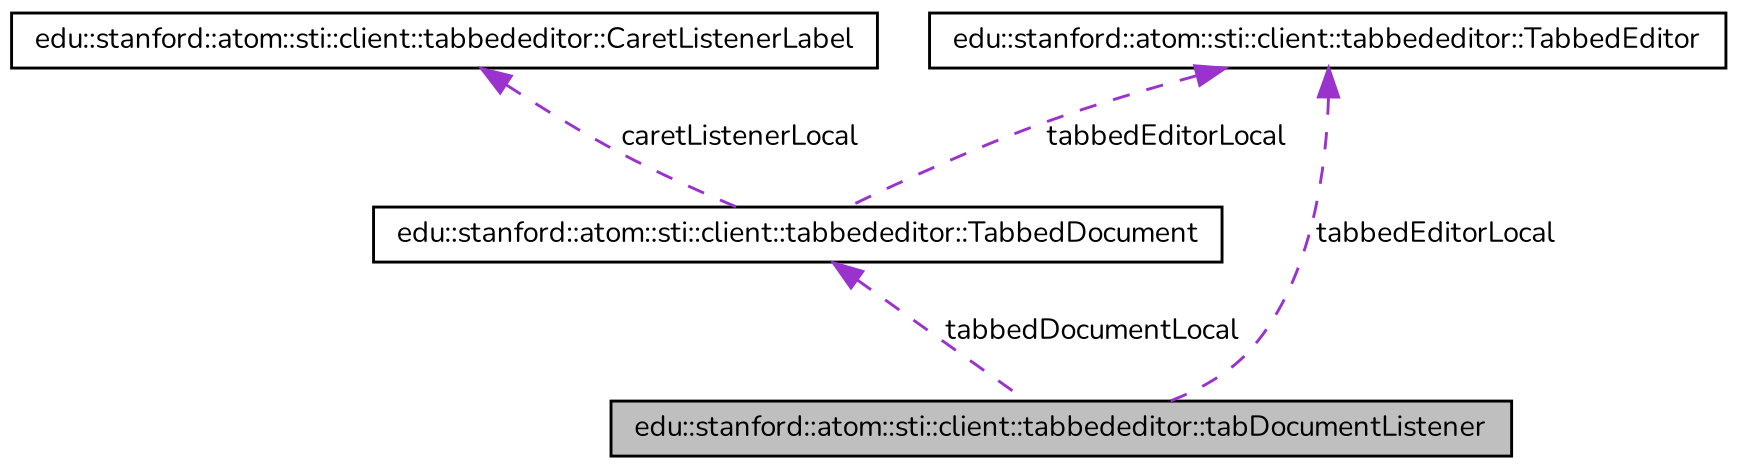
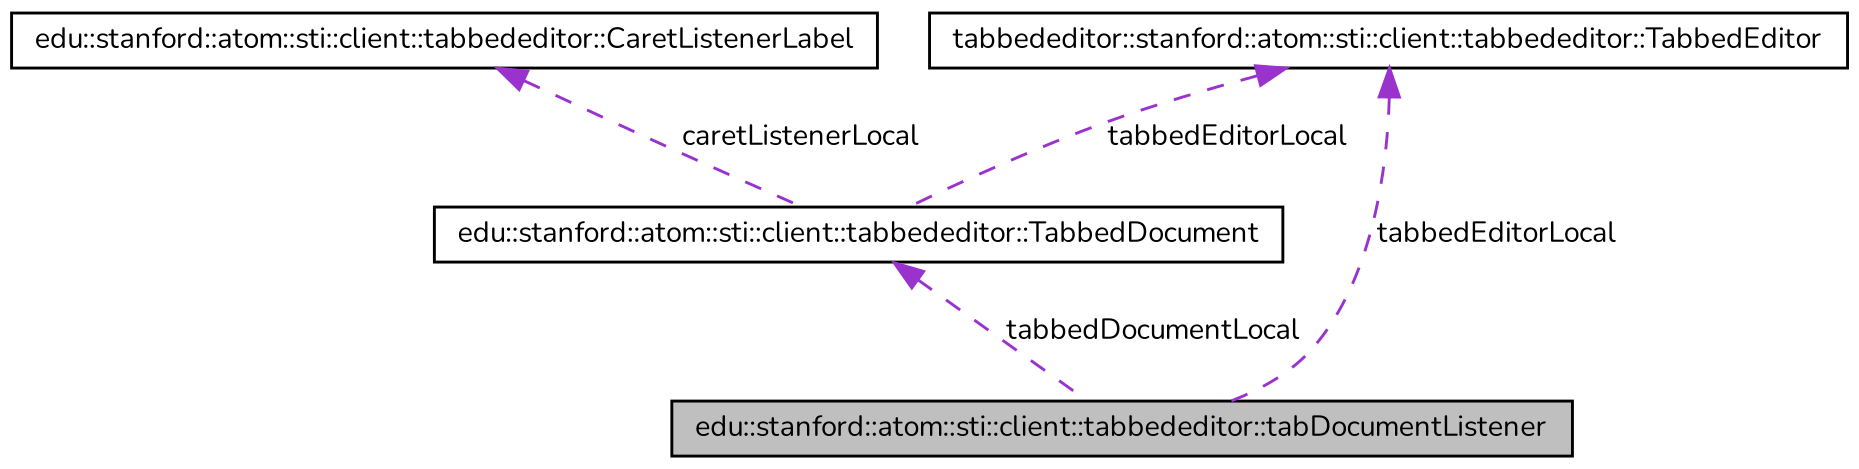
(1328, 41) -> (1389, 41)
